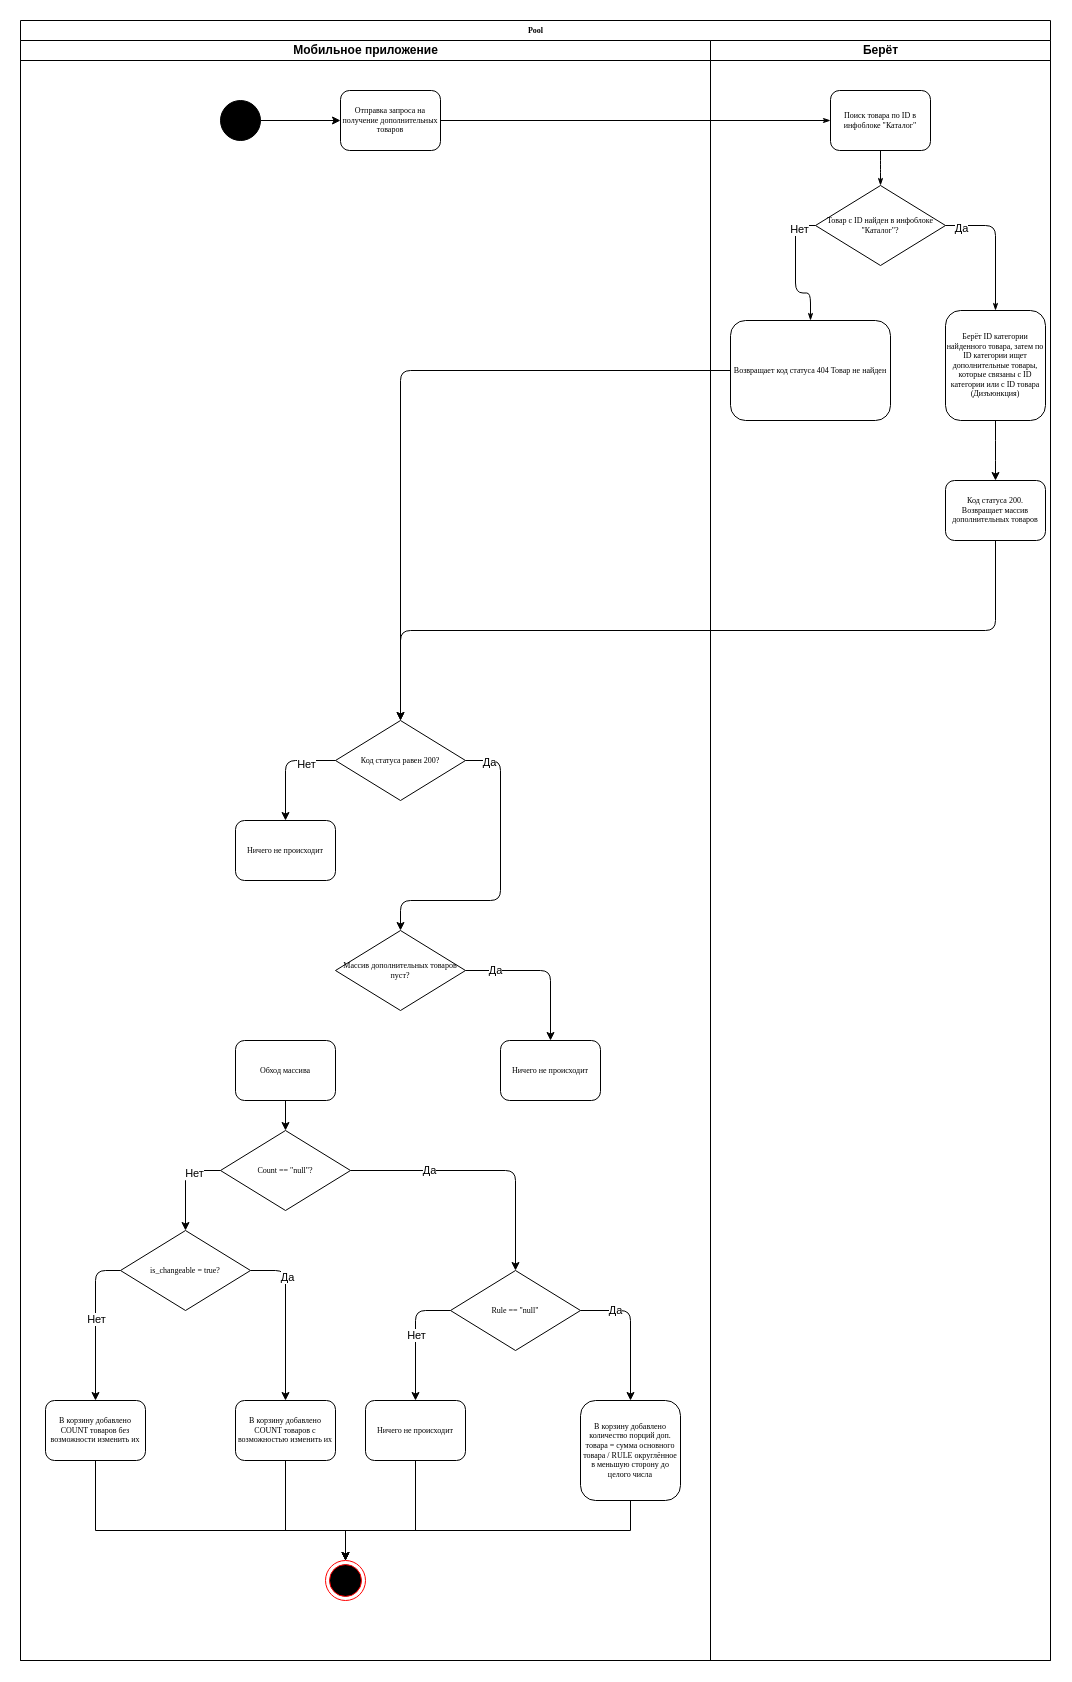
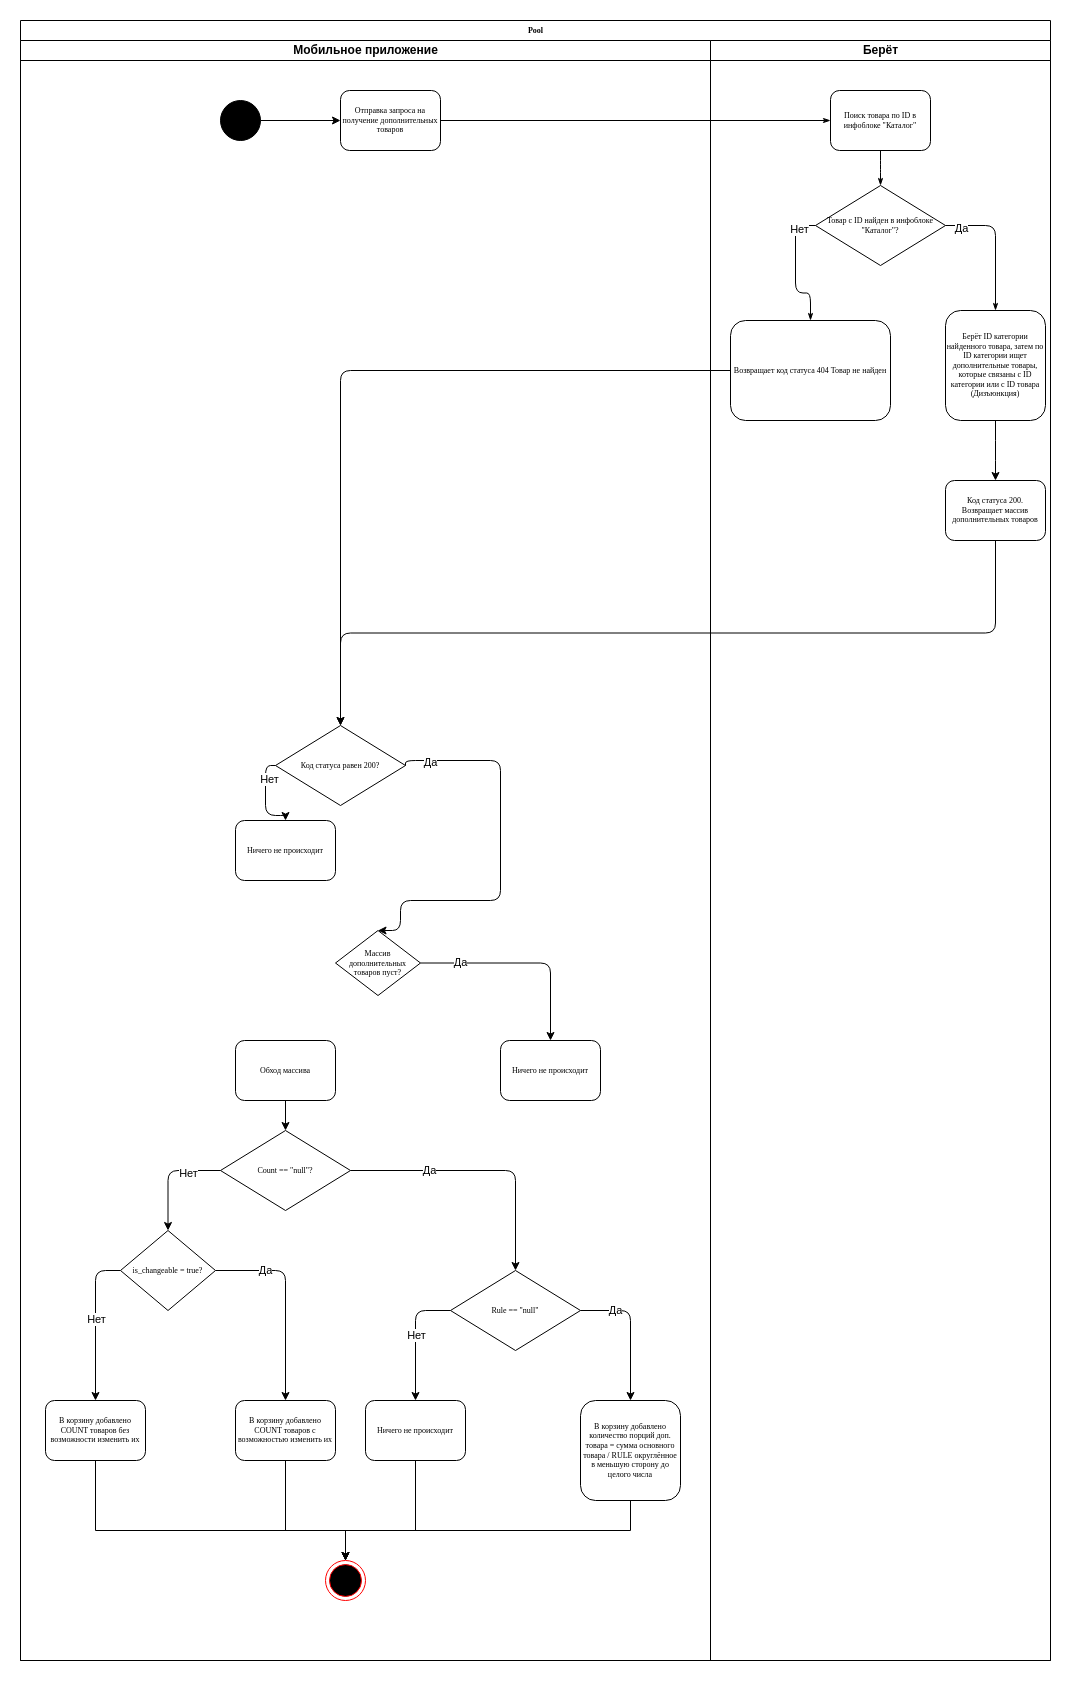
(401, 761) -> (341, 766)
(401, 971) -> (378, 963)
(186, 1271) -> (168, 1271)
